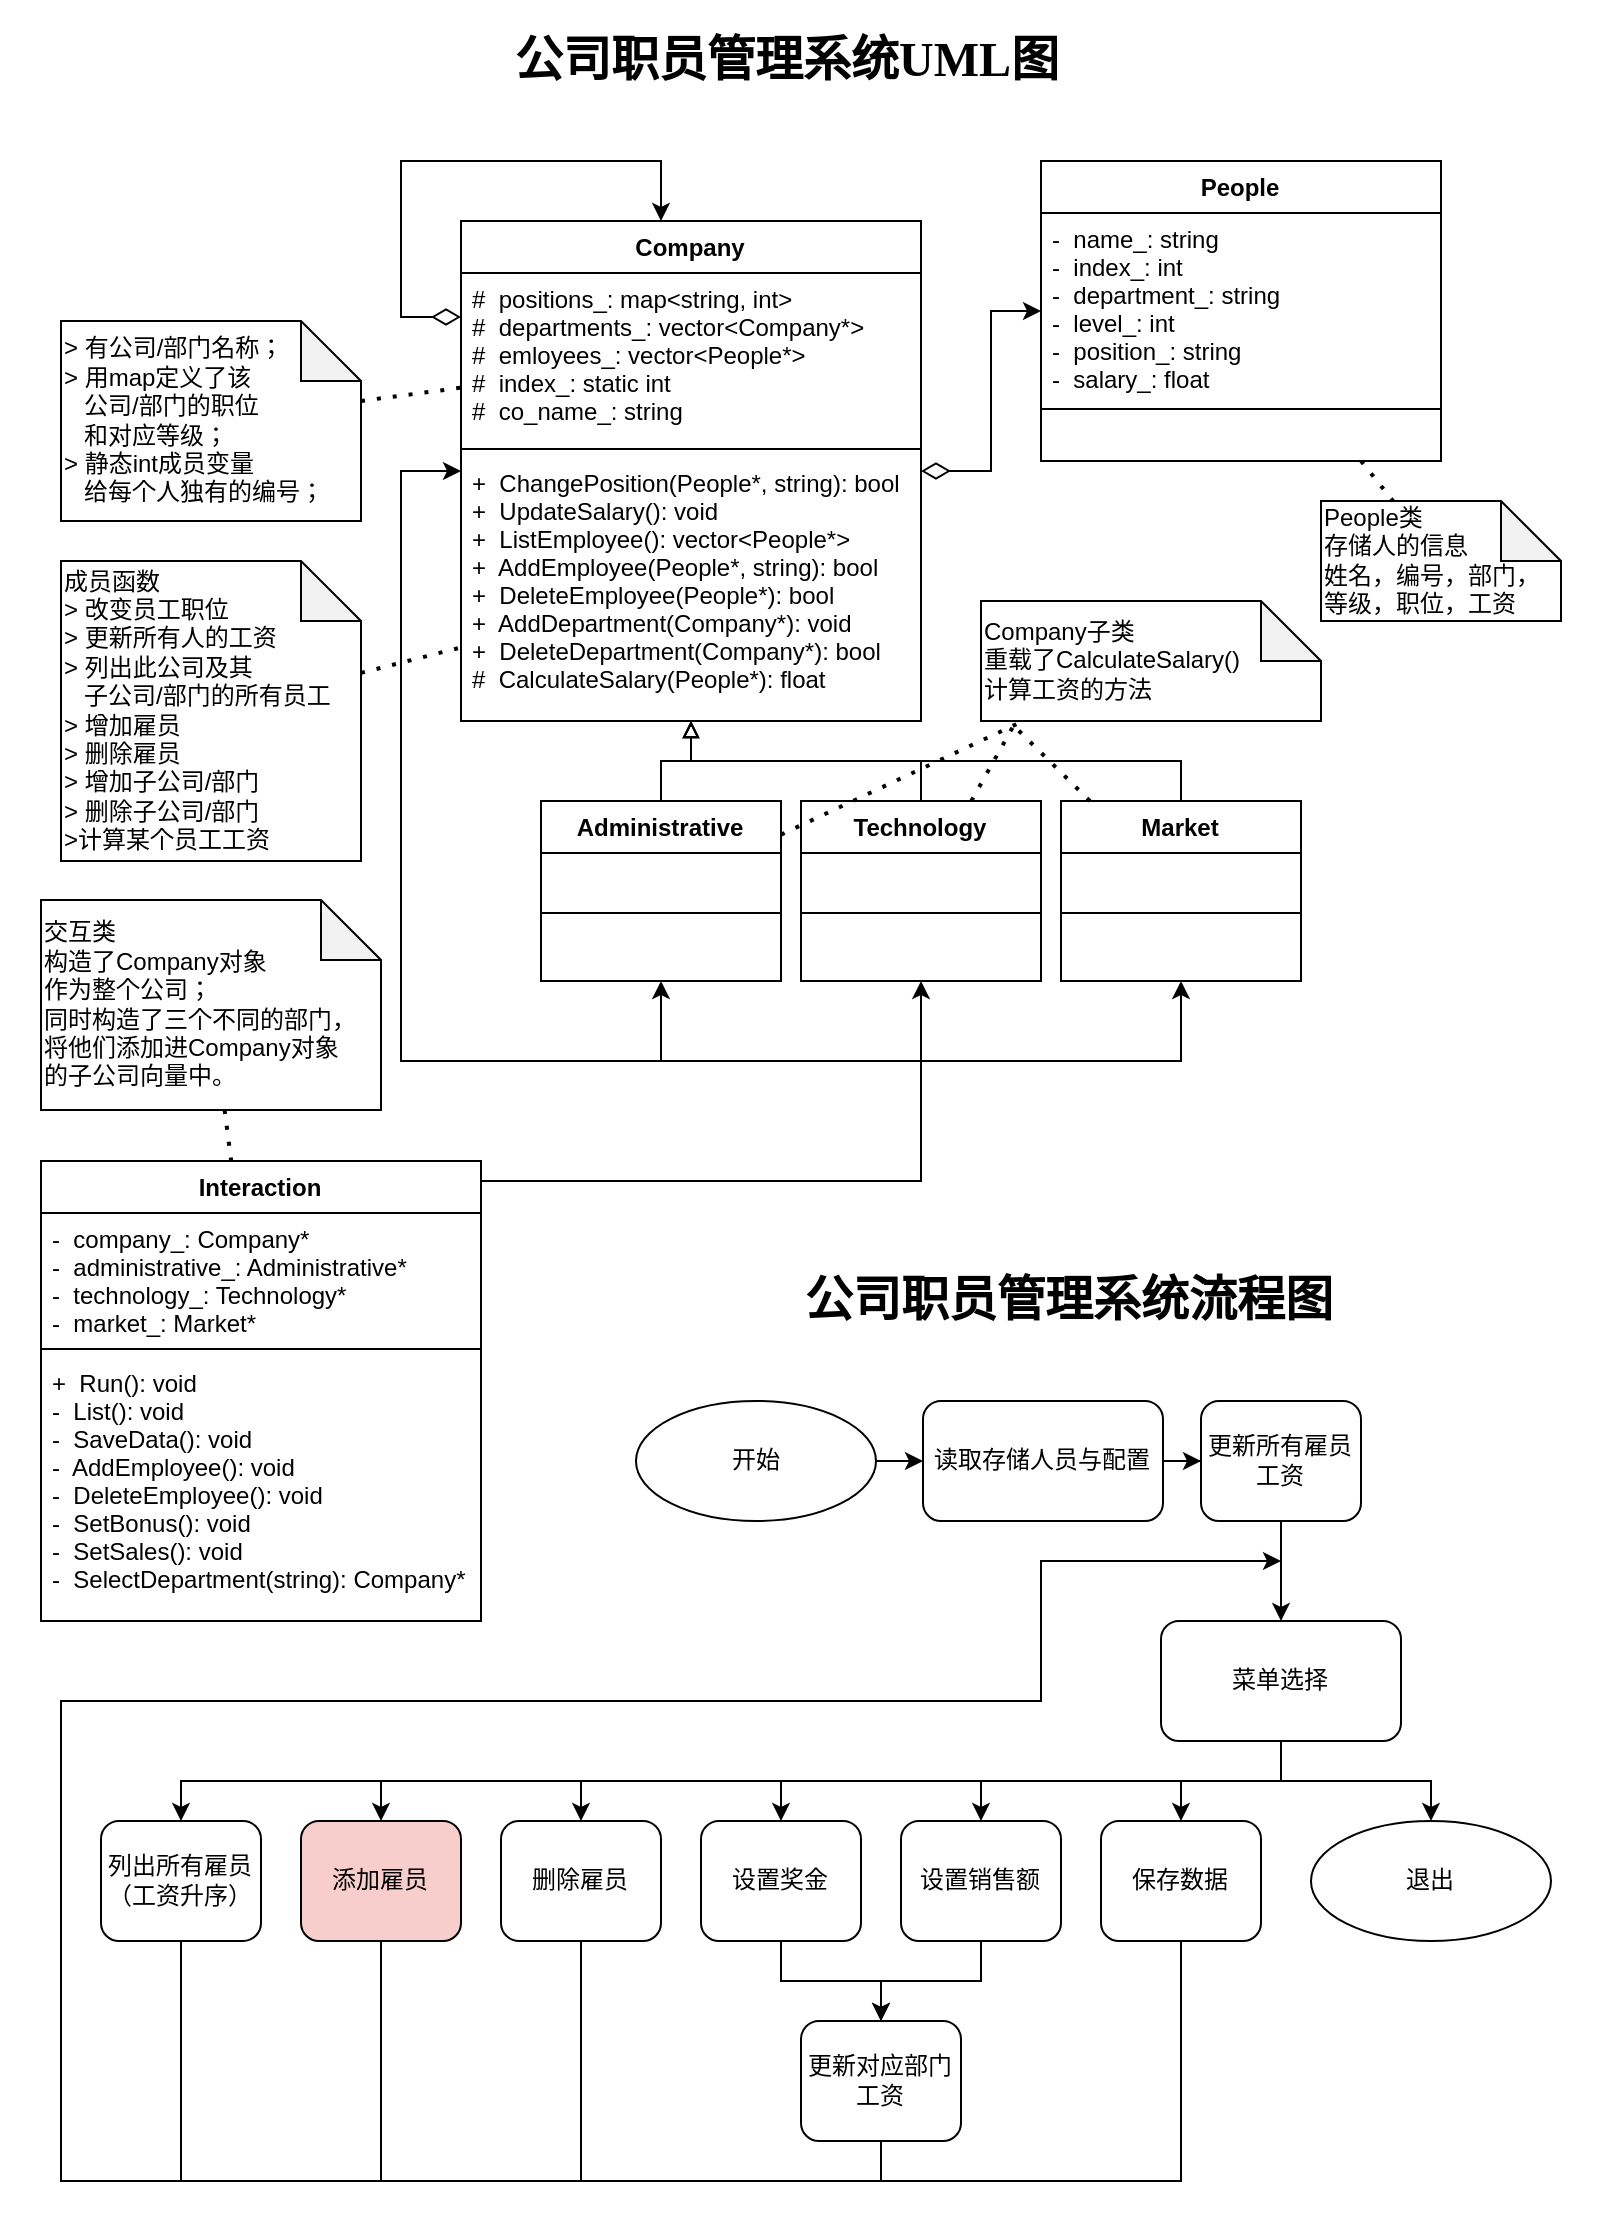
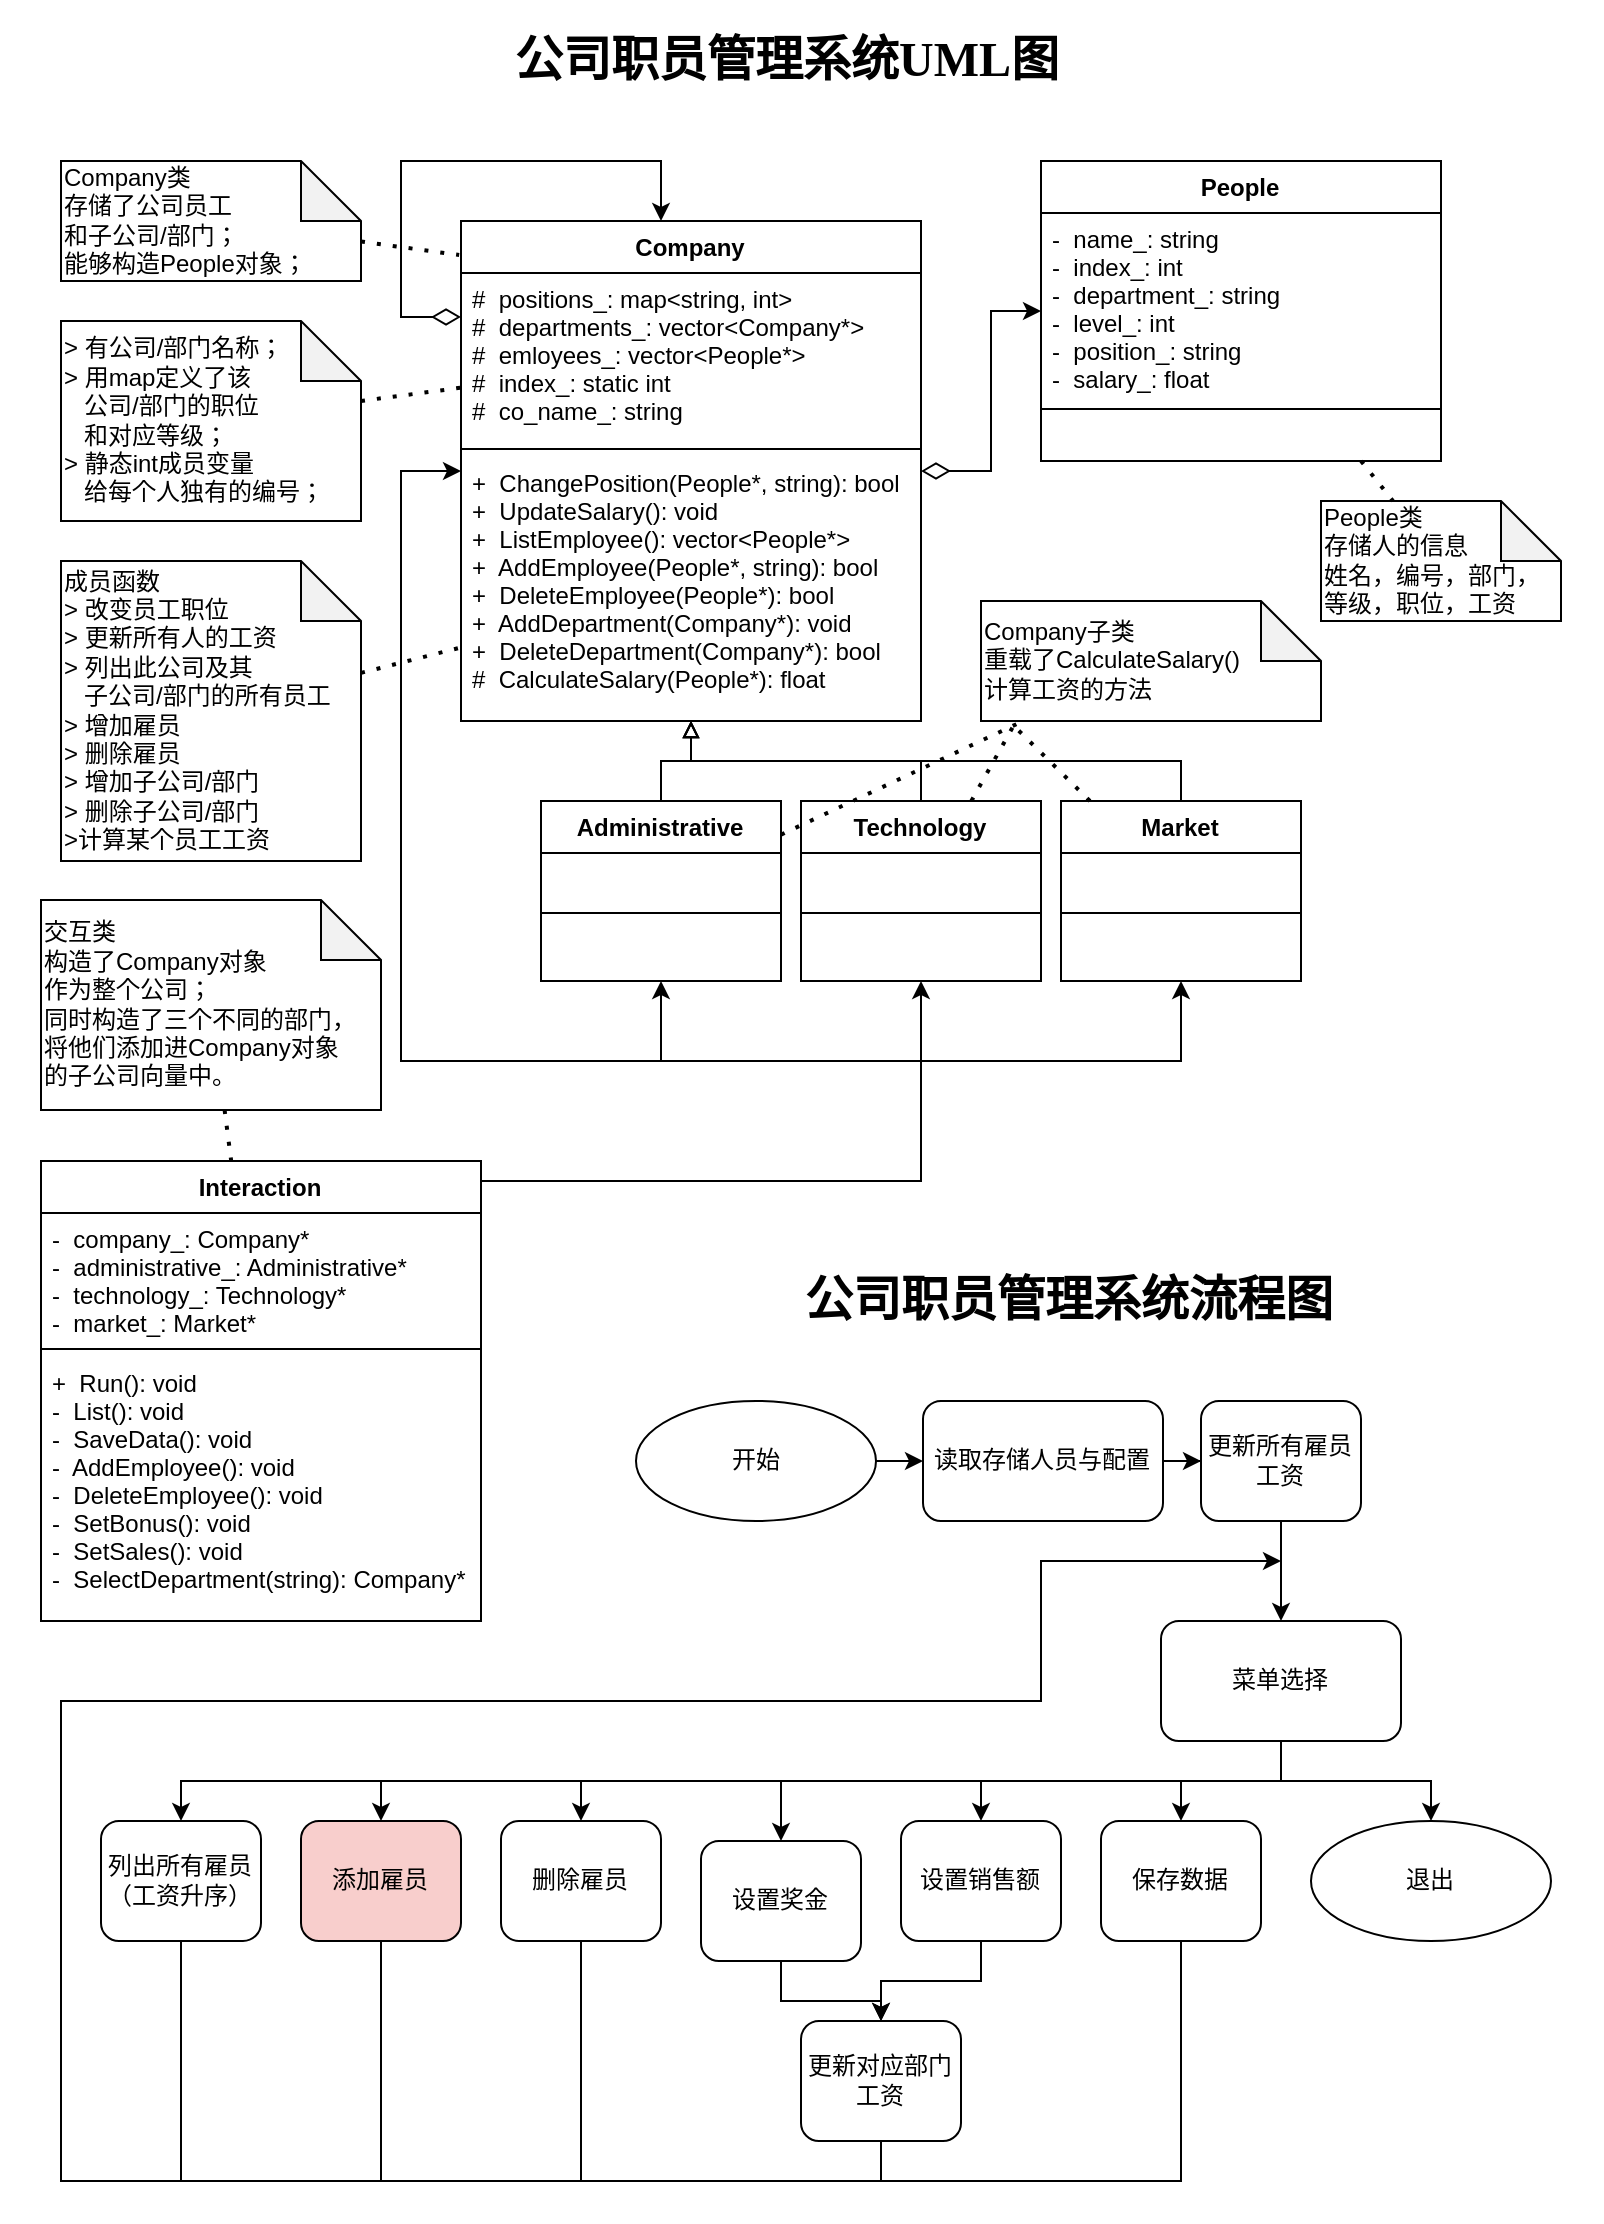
none -> (211, 221)
none -> (410, 248)
(781, 1881) -> (781, 1901)
